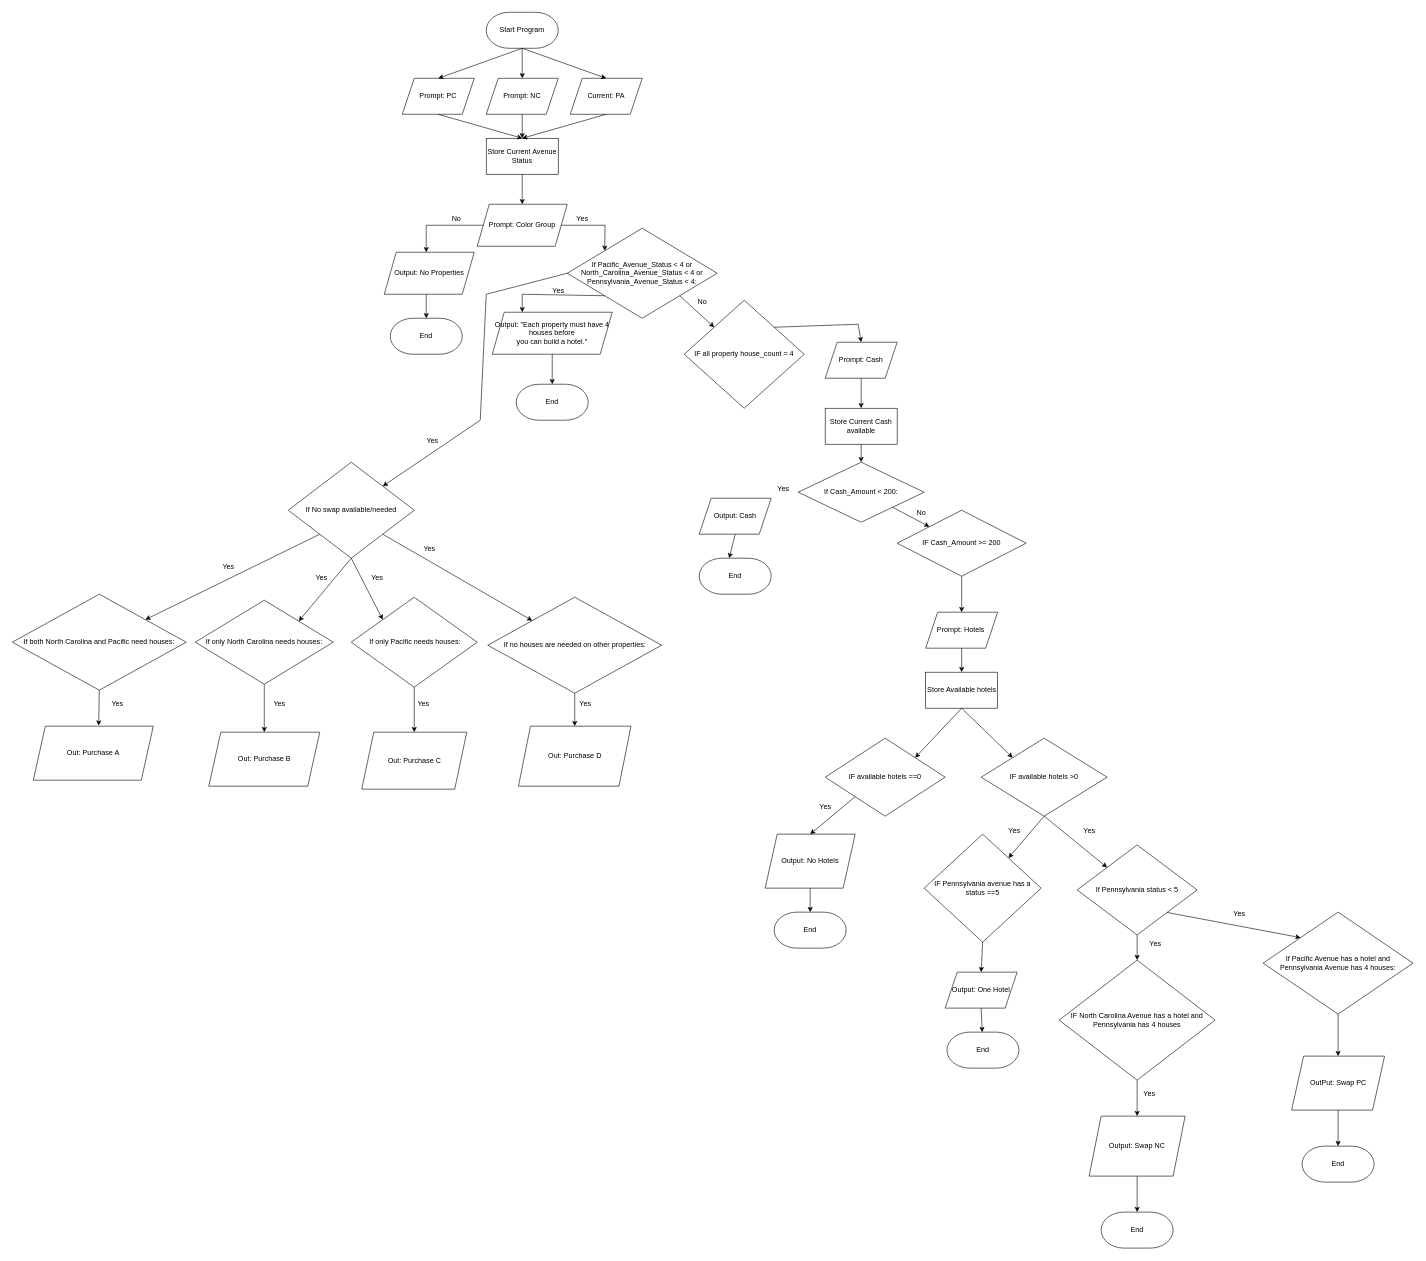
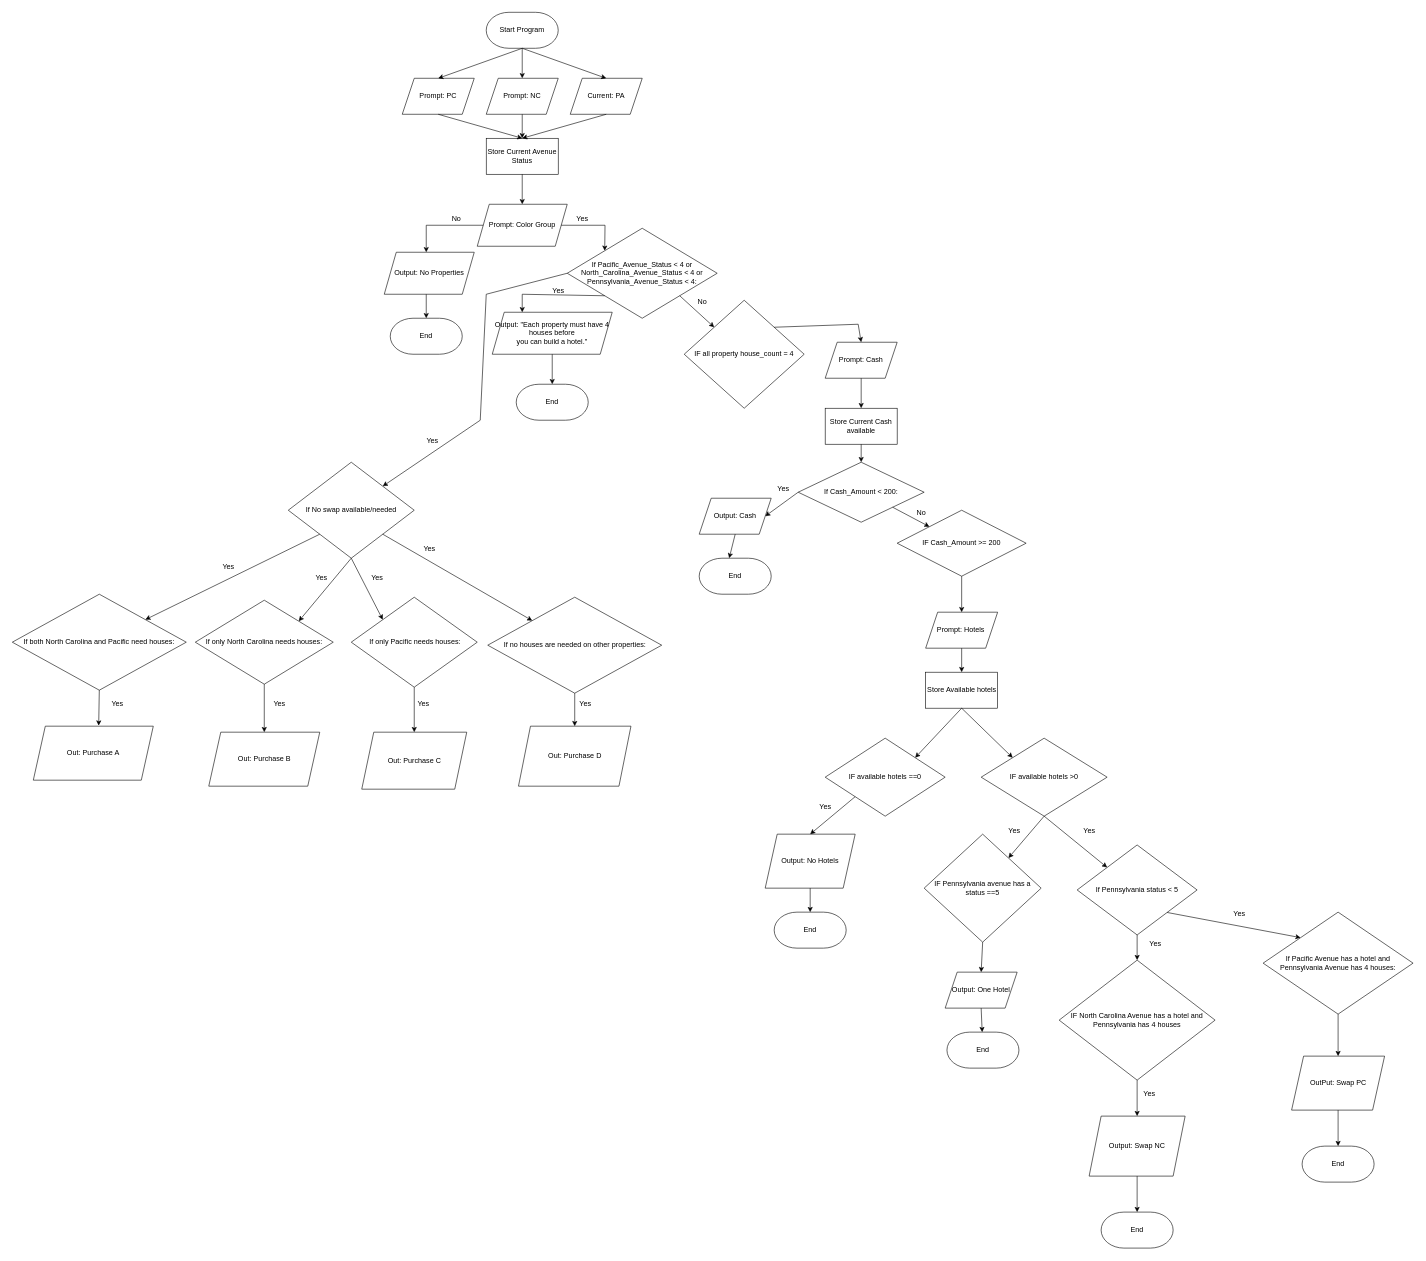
none -> (783, 503)
